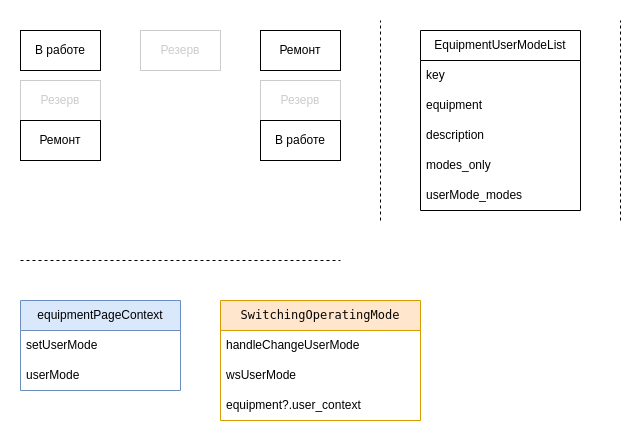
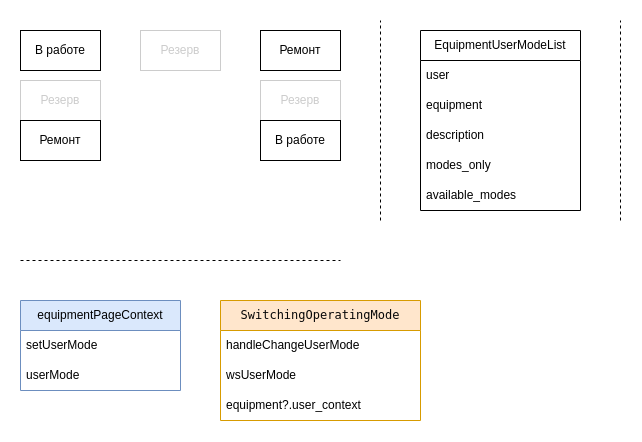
(437, 76) -> (440, 76)
(474, 196) -> (472, 196)
